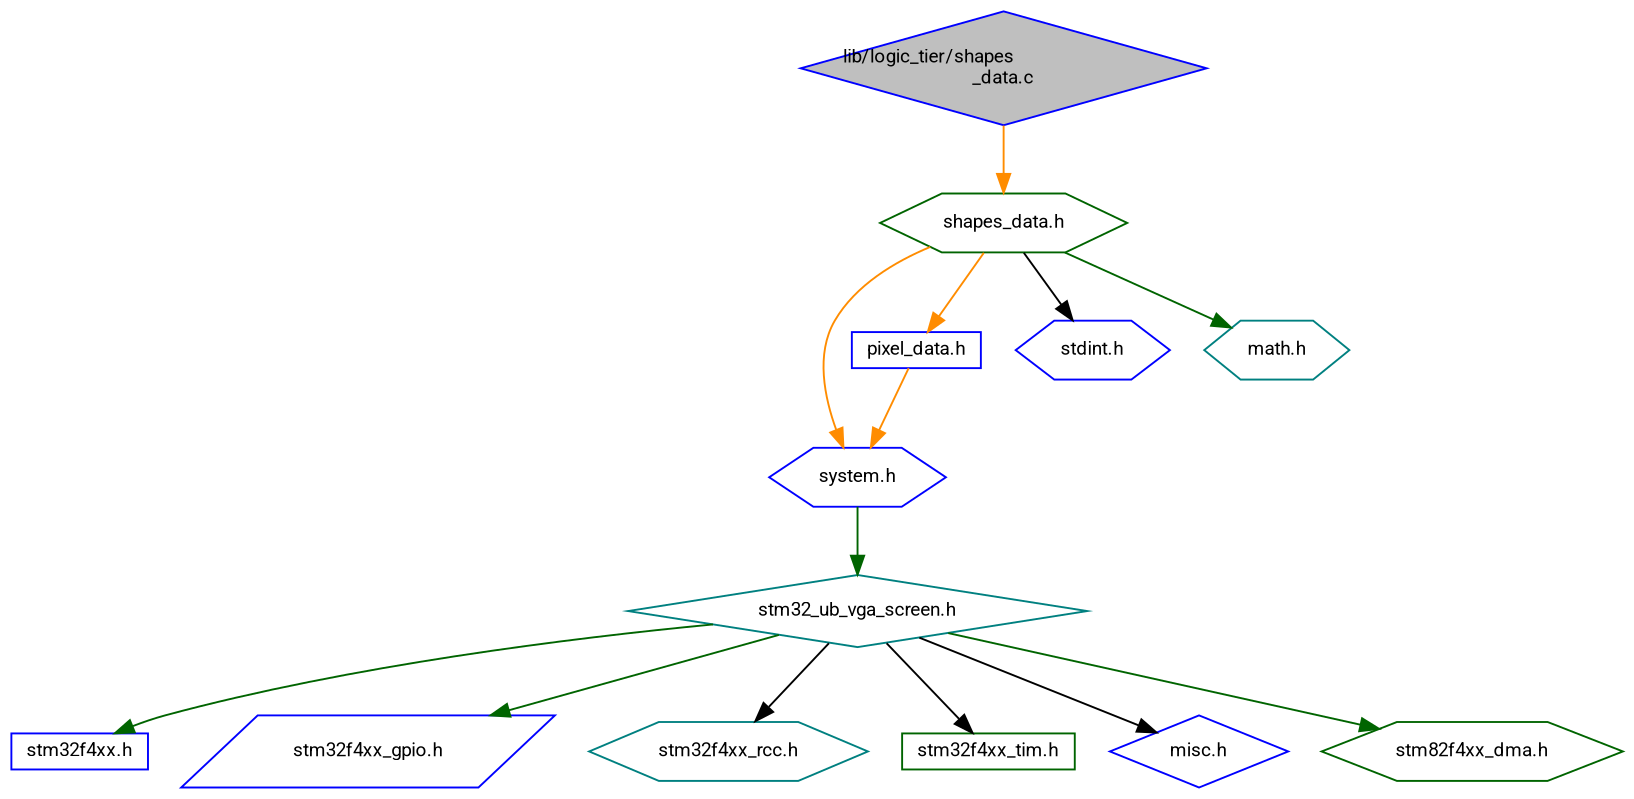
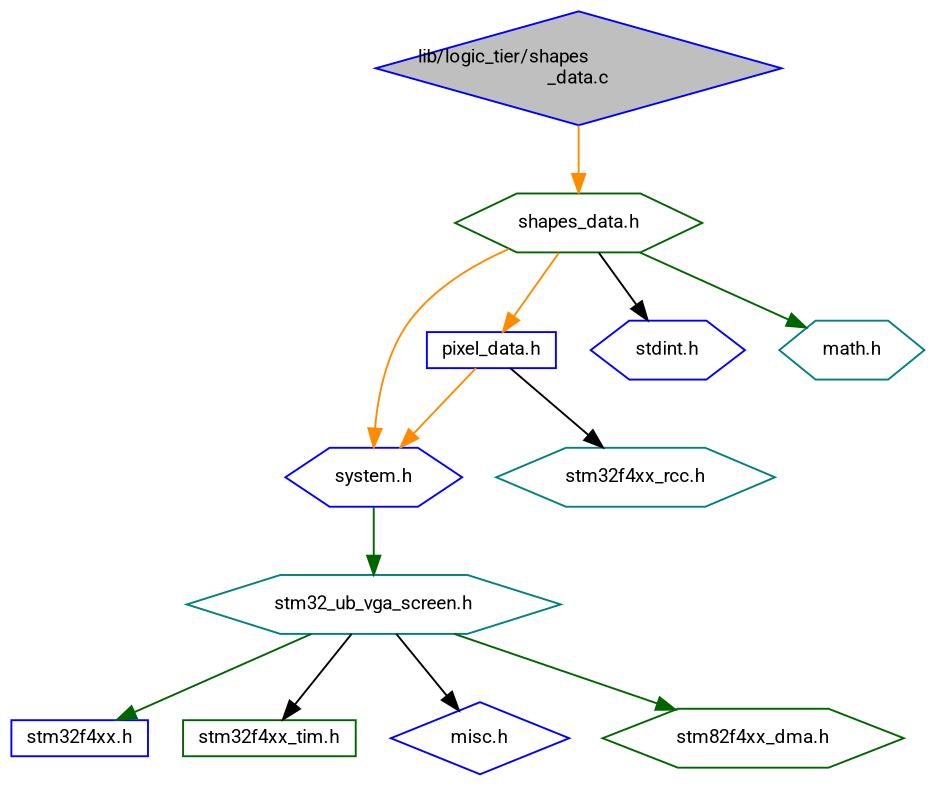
(858, 611) -> (374, 604)
(799, 675) -> (549, 401)
(368, 751) -> none
